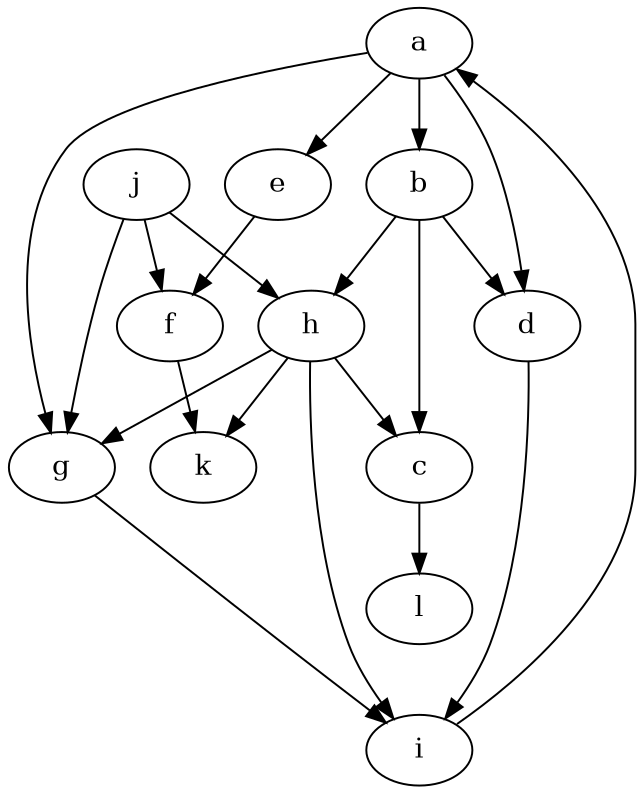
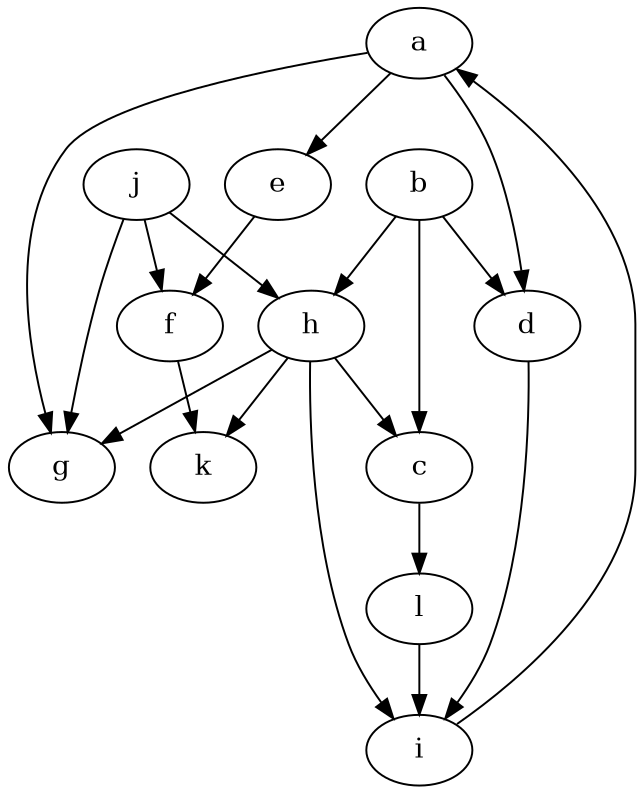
(419, 104) -> none
(232, 604) -> (419, 670)
